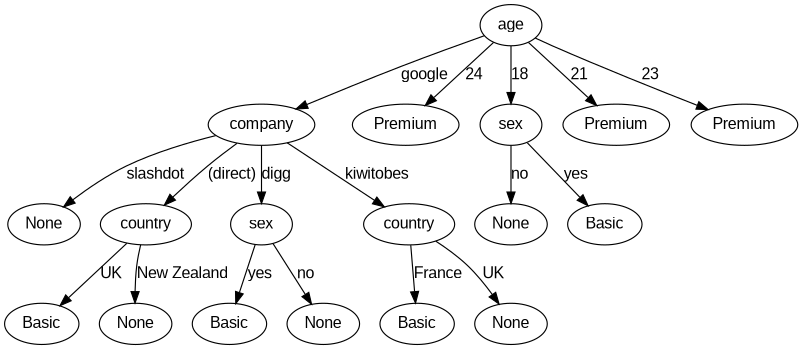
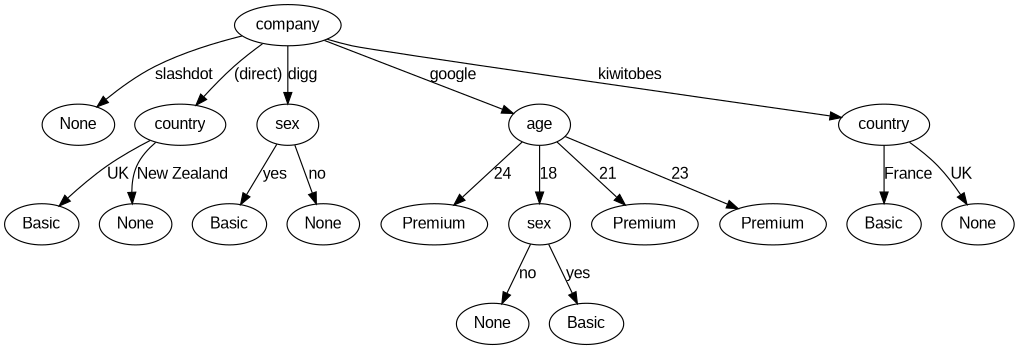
(395, 69) -> (413, 75)
